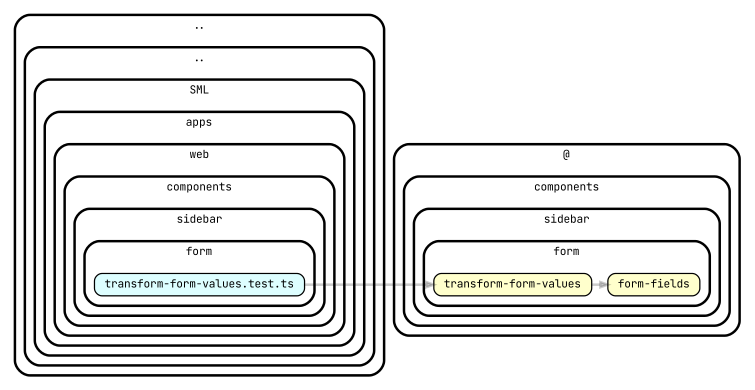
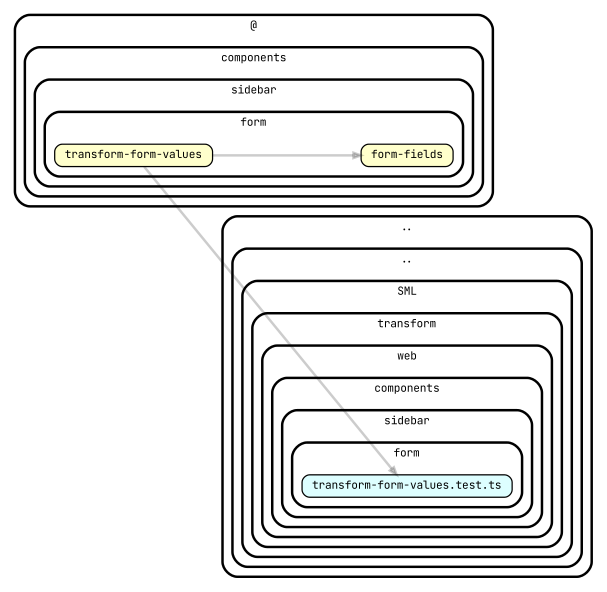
(200, 123) -> (407, 324)
(365, 285) -> (274, 325)
